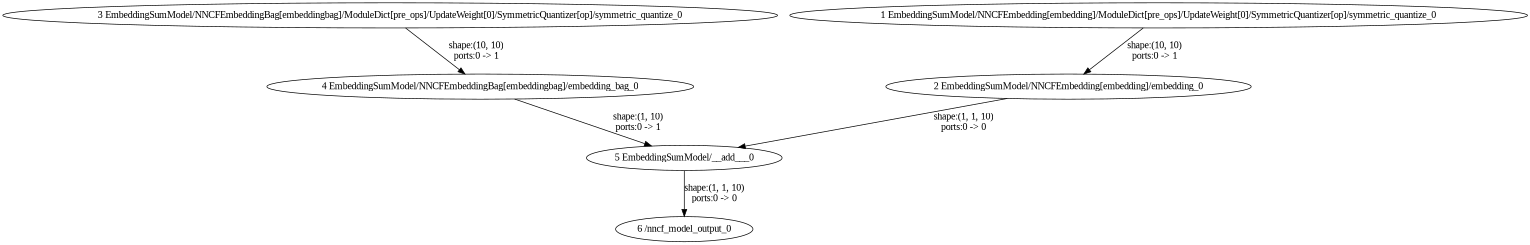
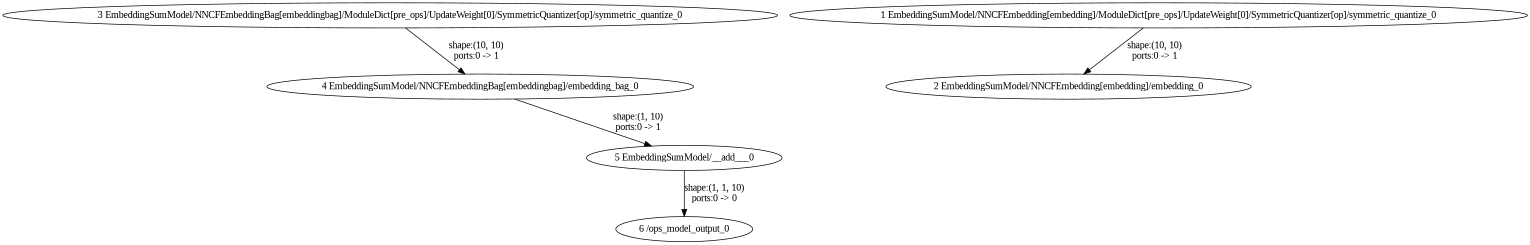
(876, 122) -> none
(684, 229) -> (684, 229)
